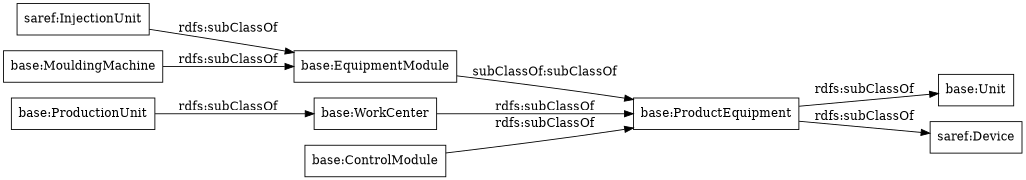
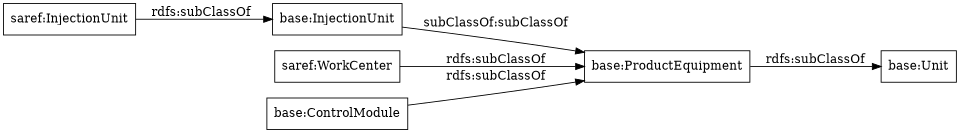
(83, 66) -> none
(375, 66) -> (337, 19)
(83, 114) -> none
(375, 114) -> (337, 66)
(976, 137) -> none
